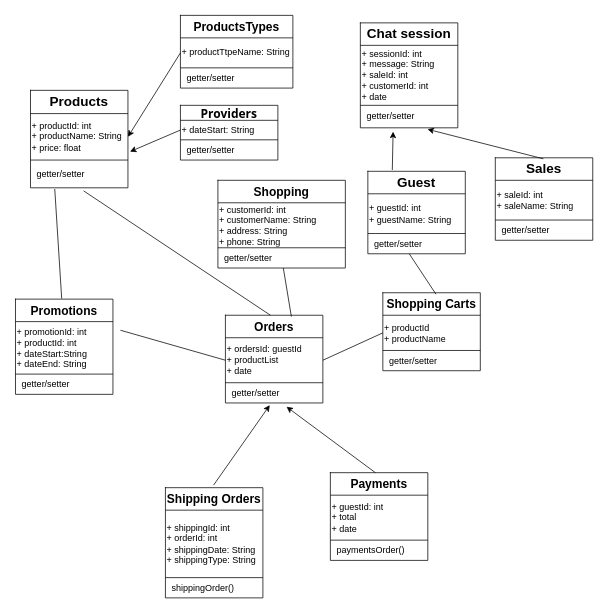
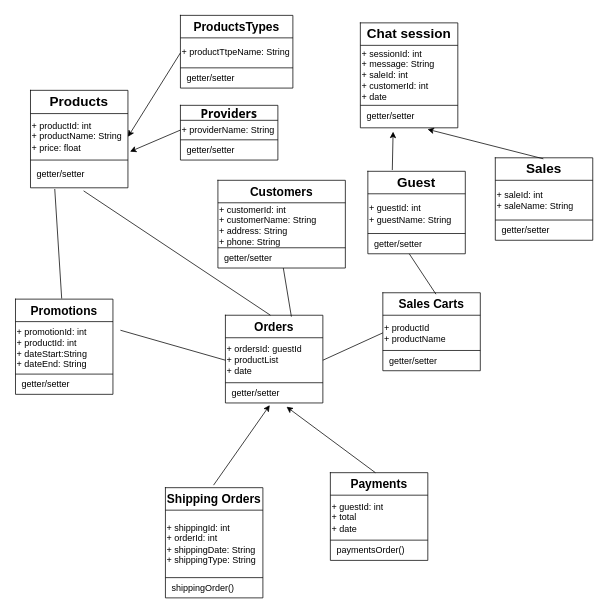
(225, 130) -> (230, 130)
(282, 192) -> (282, 192)
(432, 304) -> (432, 304)
